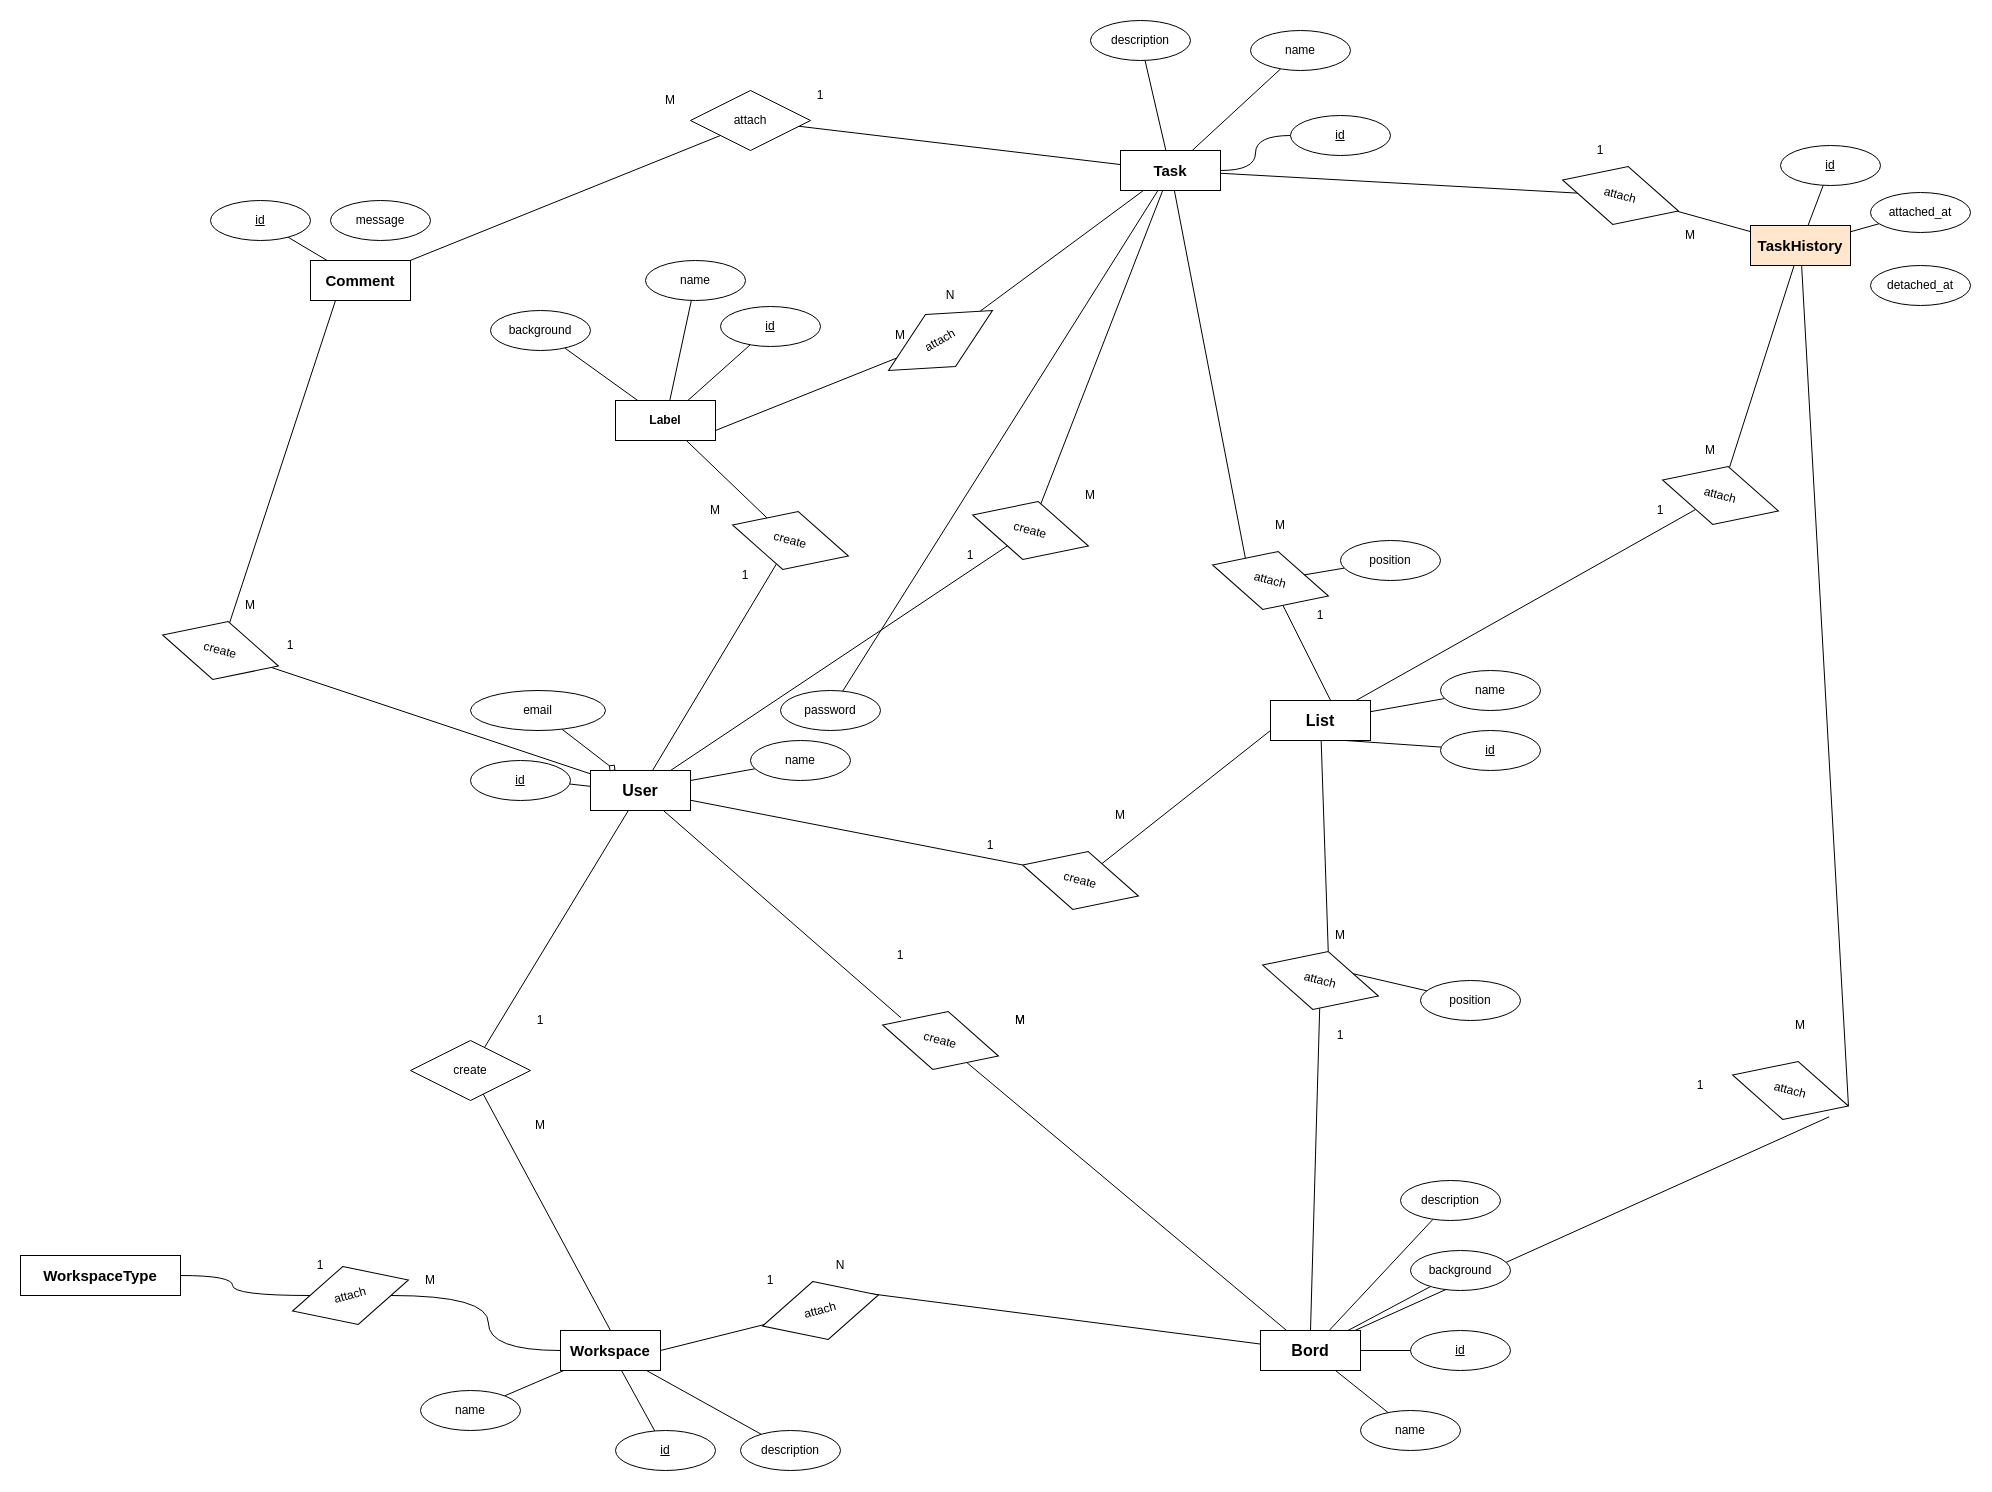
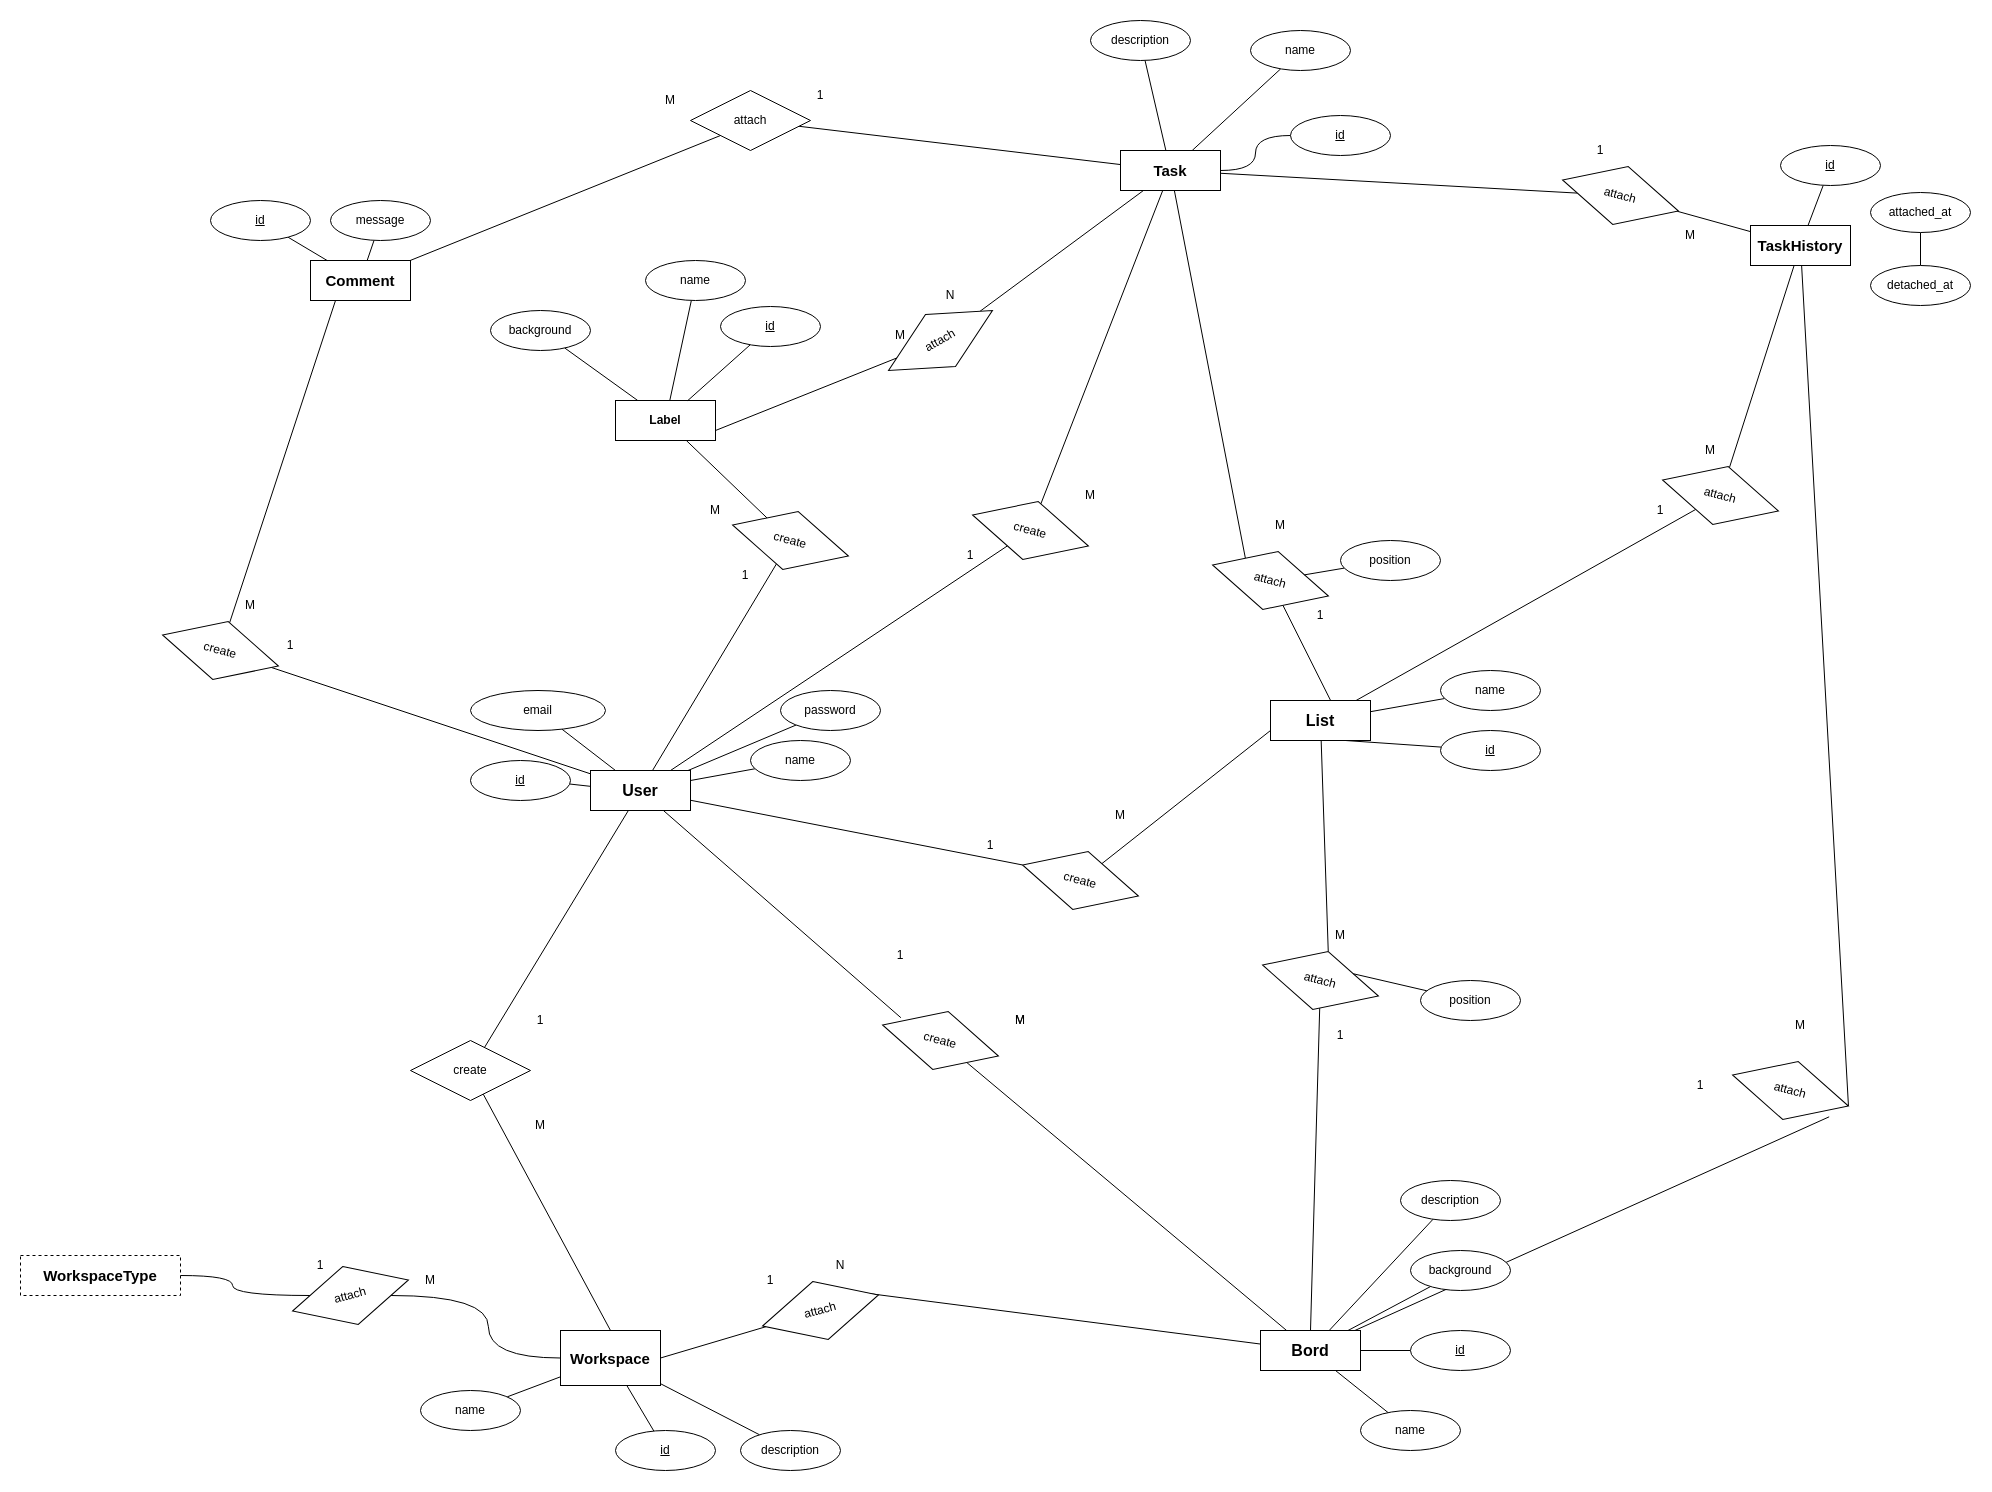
(1865, 228) -> (1921, 249)
(1801, 246) -> (1801, 246)
none -> (371, 250)
(1021, 408) -> (743, 748)
(608, 765) -> (611, 767)
(101, 1276) -> (101, 1276)
(611, 1351) -> (611, 1358)
